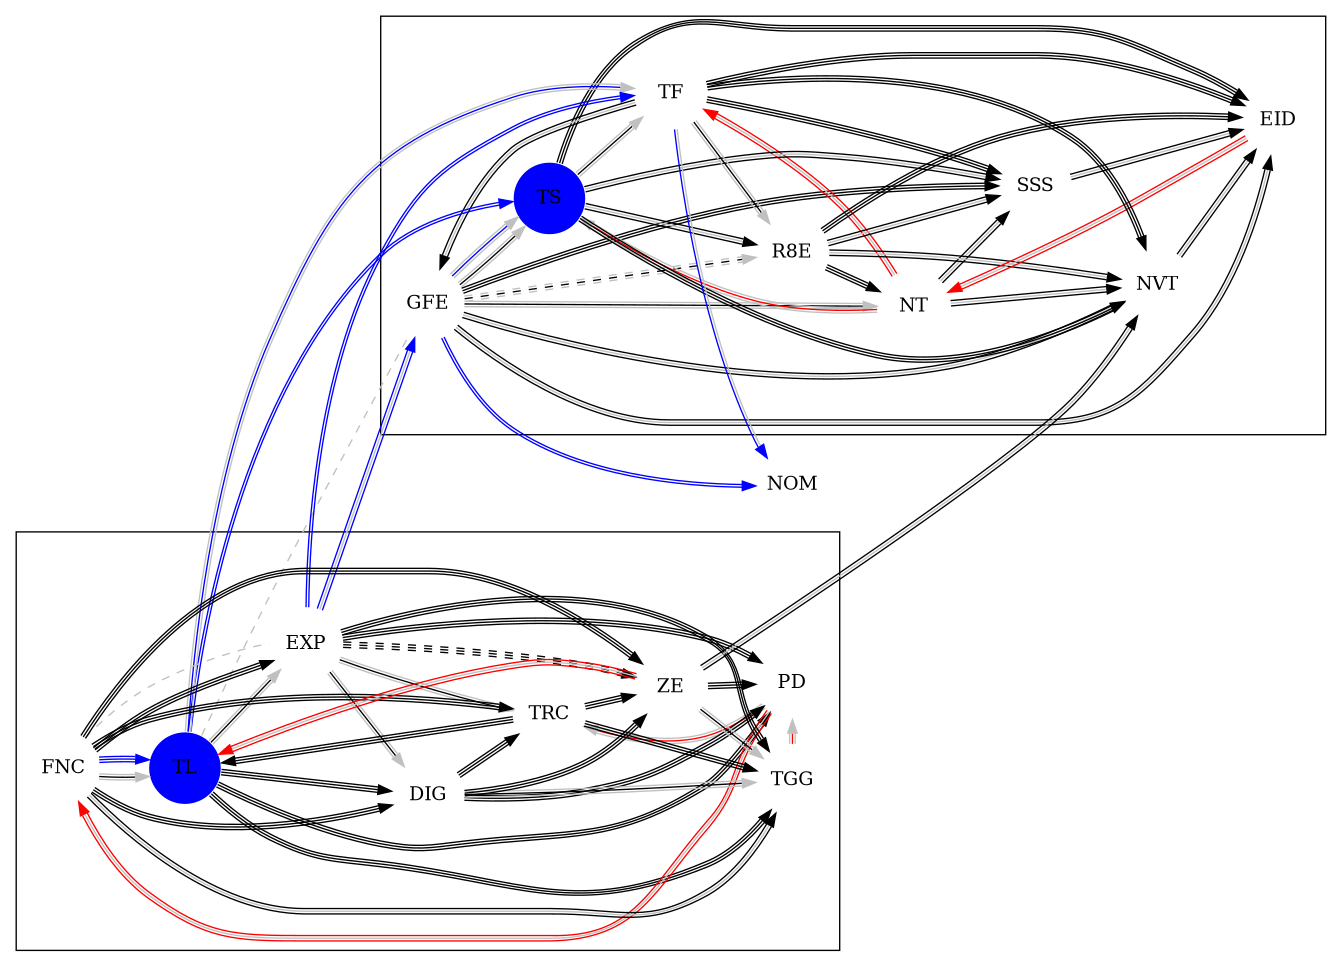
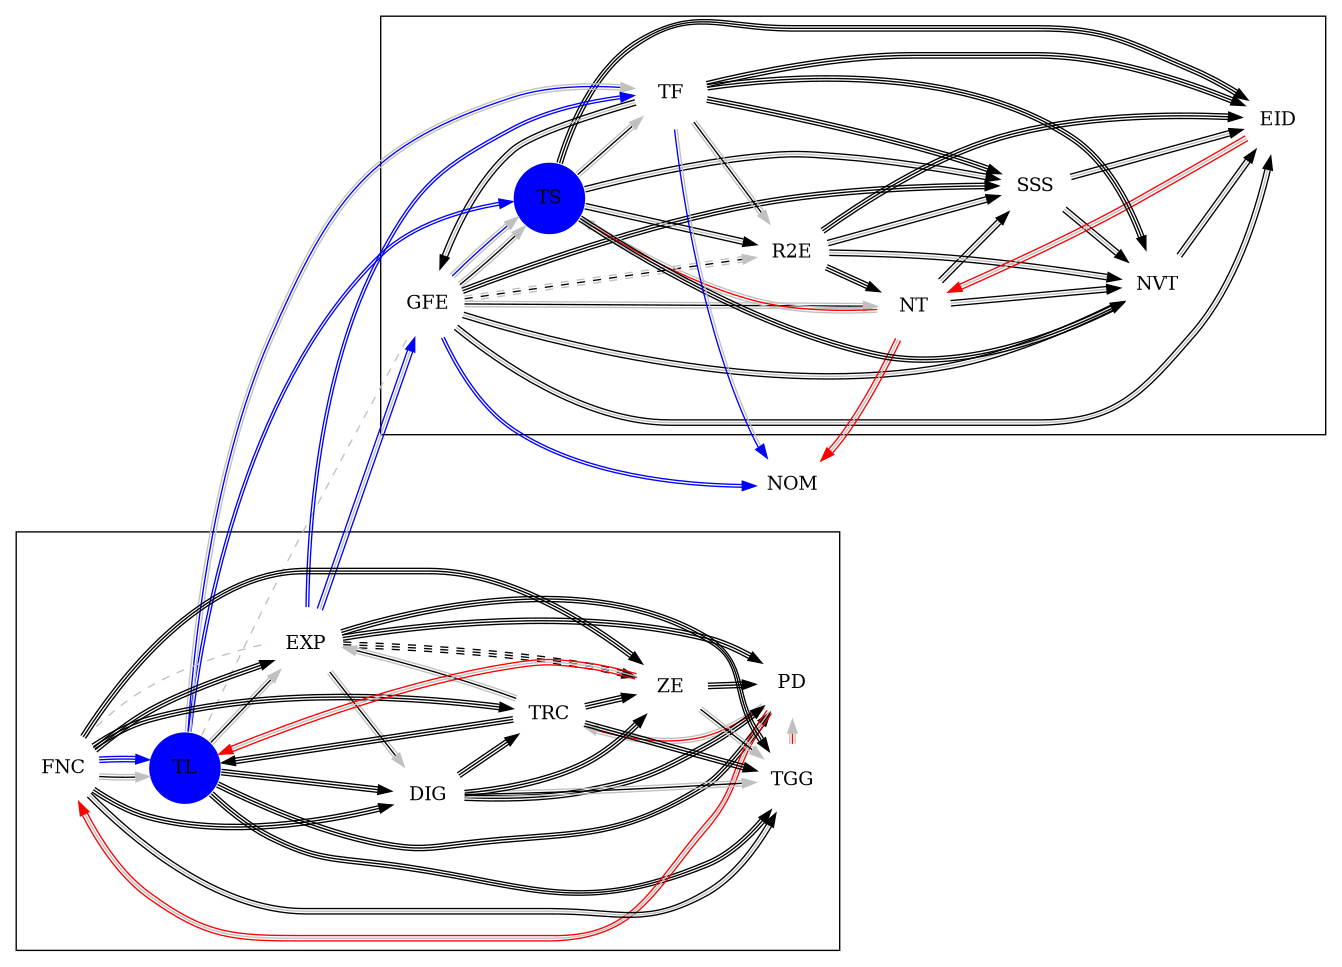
(816, 183) -> (868, 397)
(792, 252) -> (792, 252)
(930, 513) -> (1093, 233)
(403, 681) -> (437, 673)
